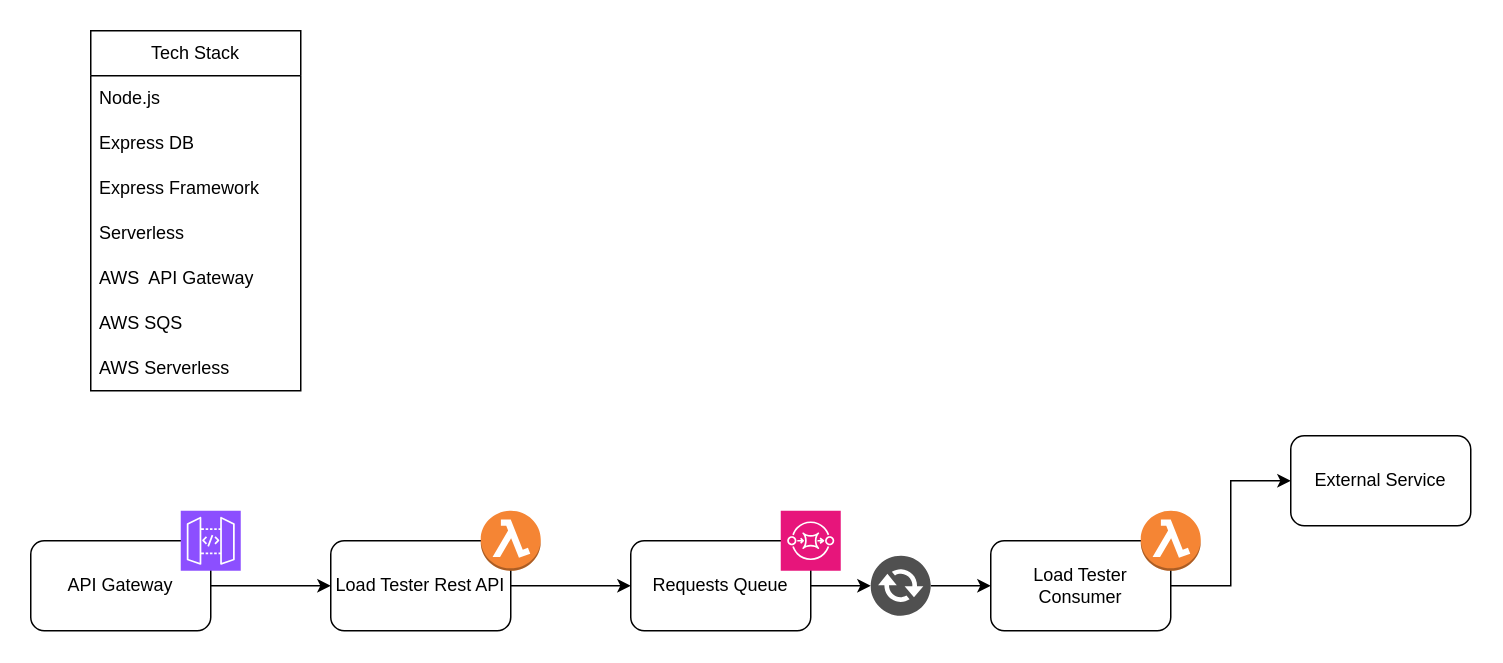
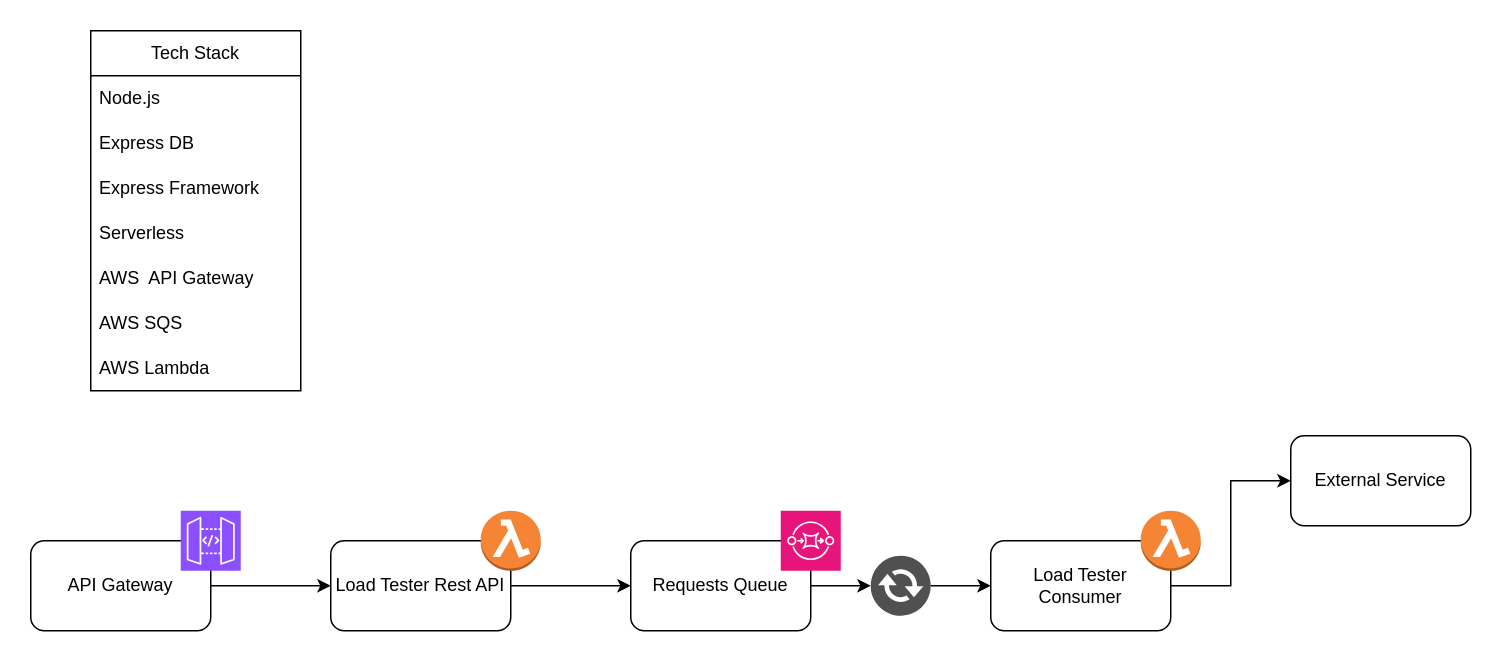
(166, 368) -> (148, 368)
